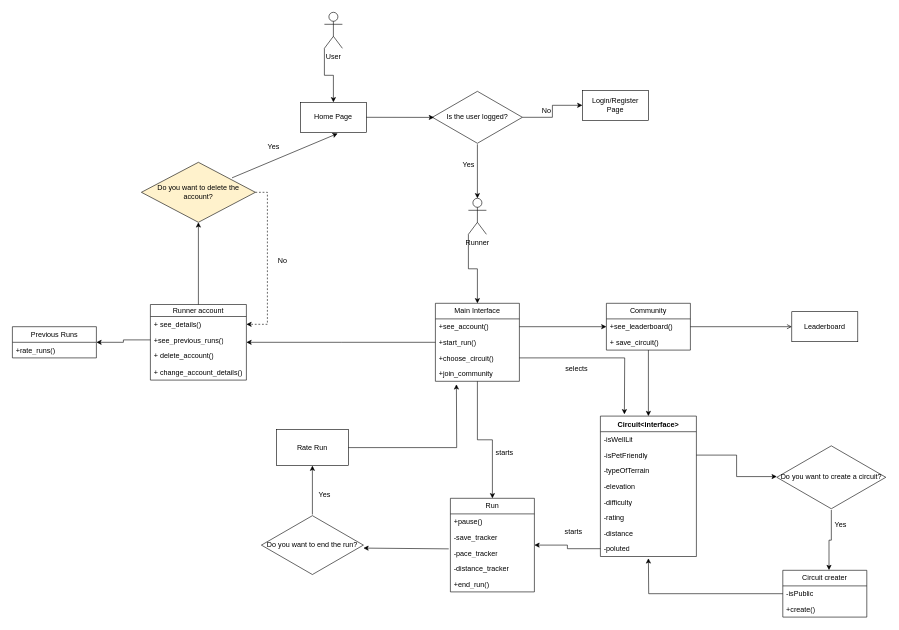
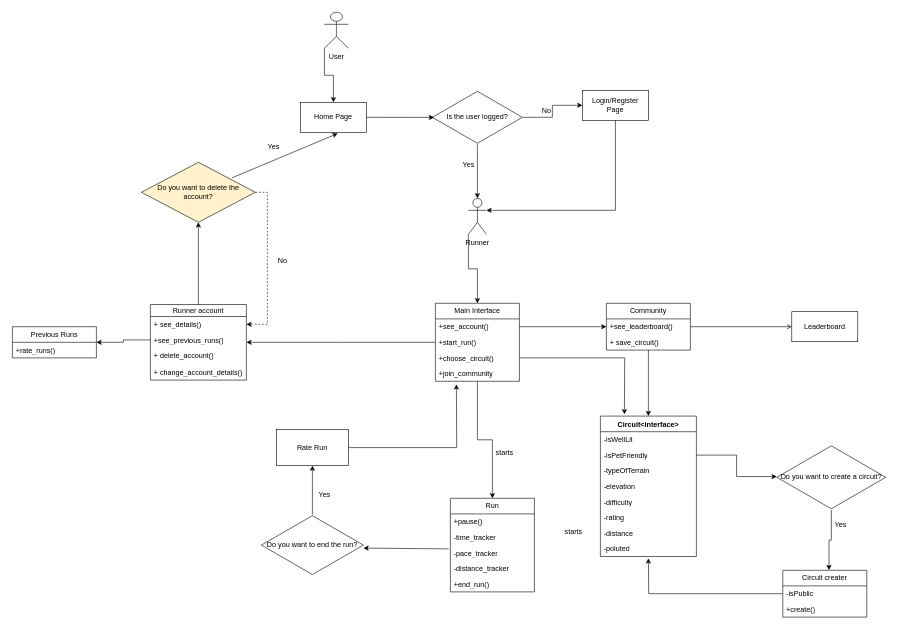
(333, 30) -> (336, 30)
none -> (615, 166)
(576, 369) -> none
(480, 538) -> (479, 538)
(567, 548) -> none
